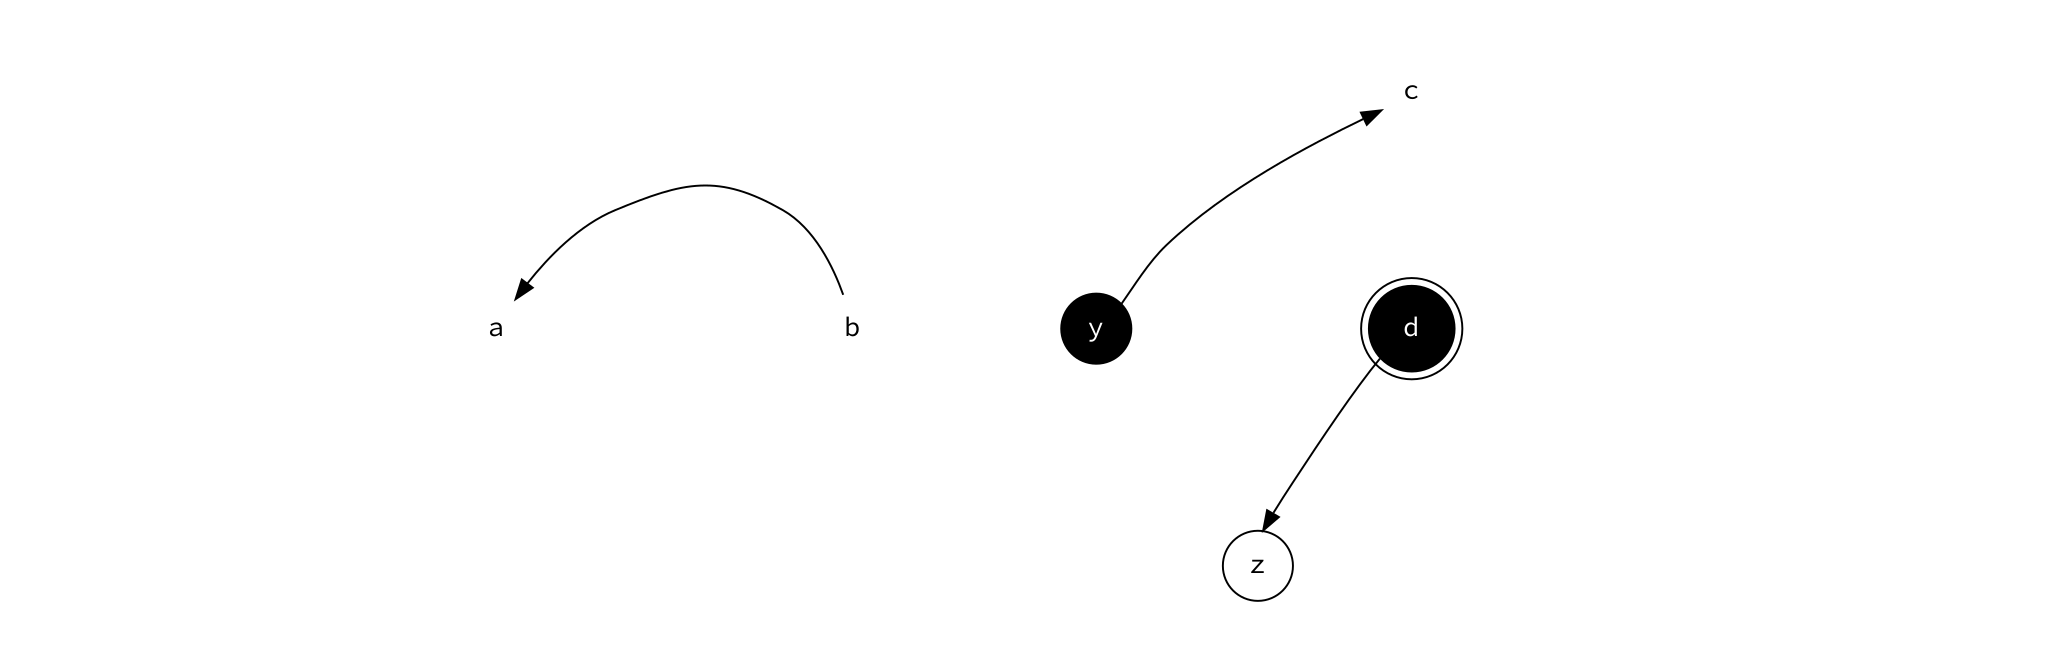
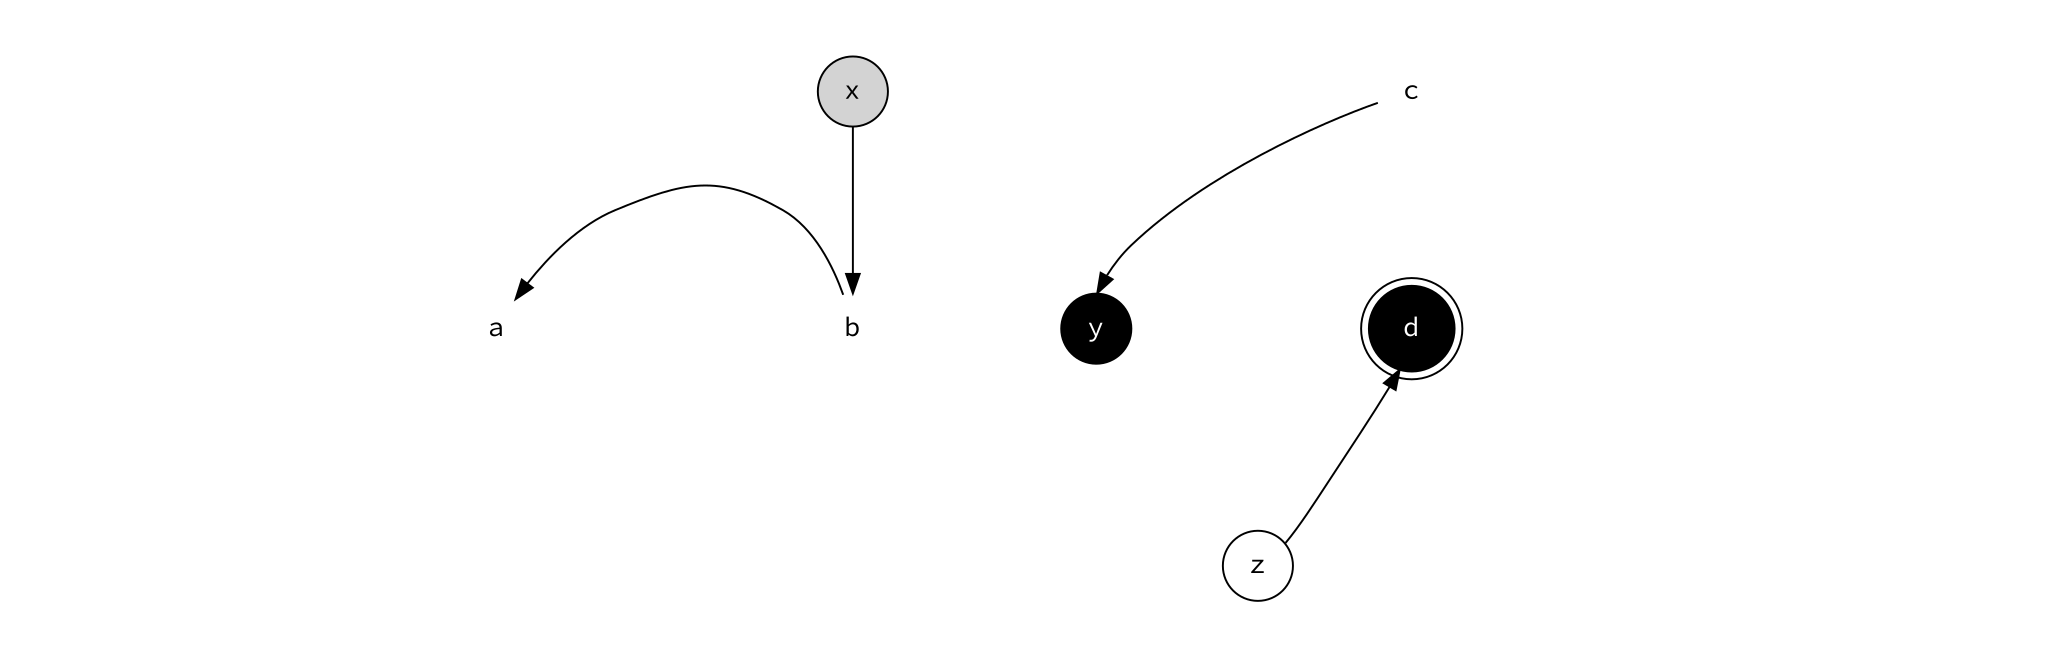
none -> (853, 92)
(1229, 195) -> (1231, 172)
(1325, 434) -> (1339, 466)
